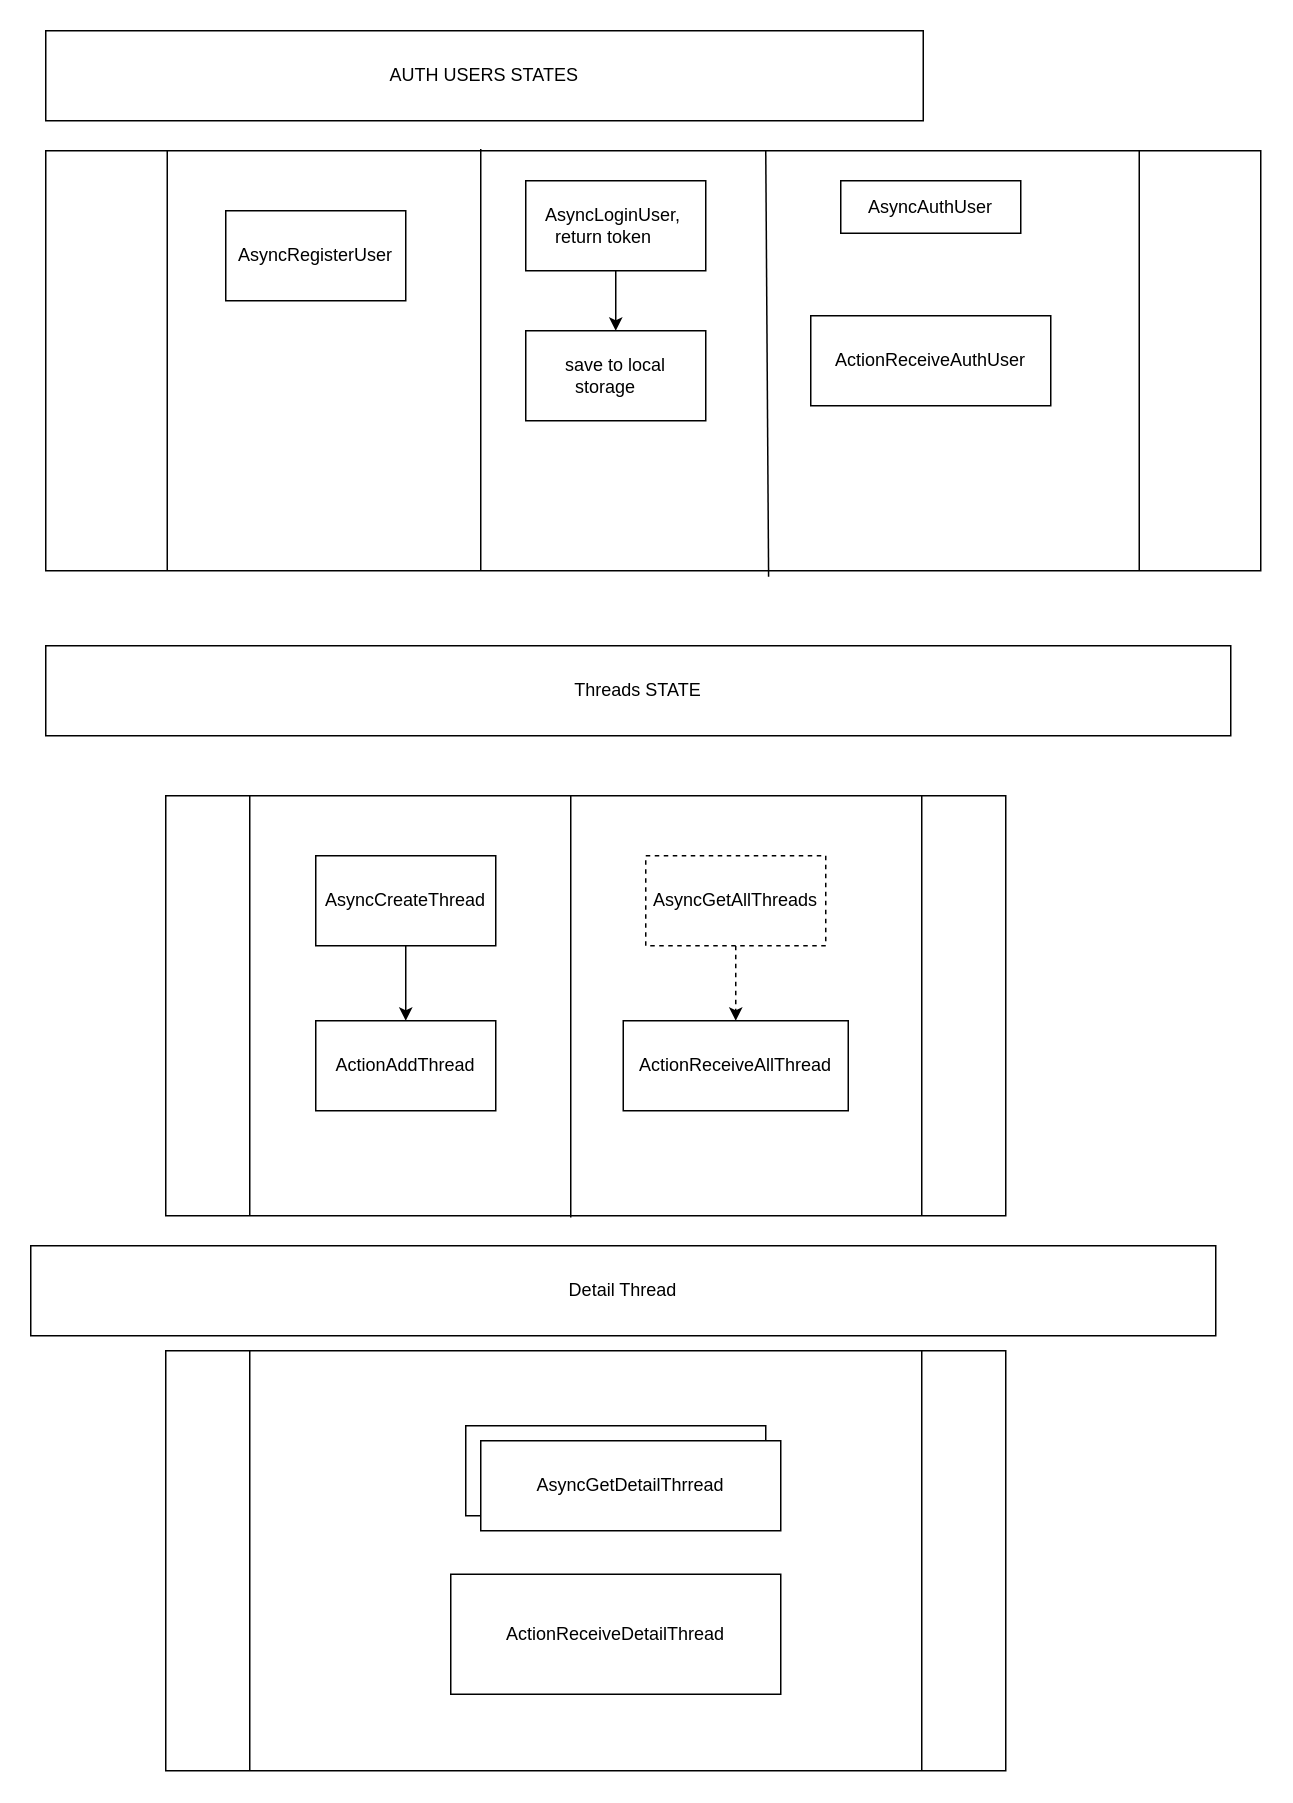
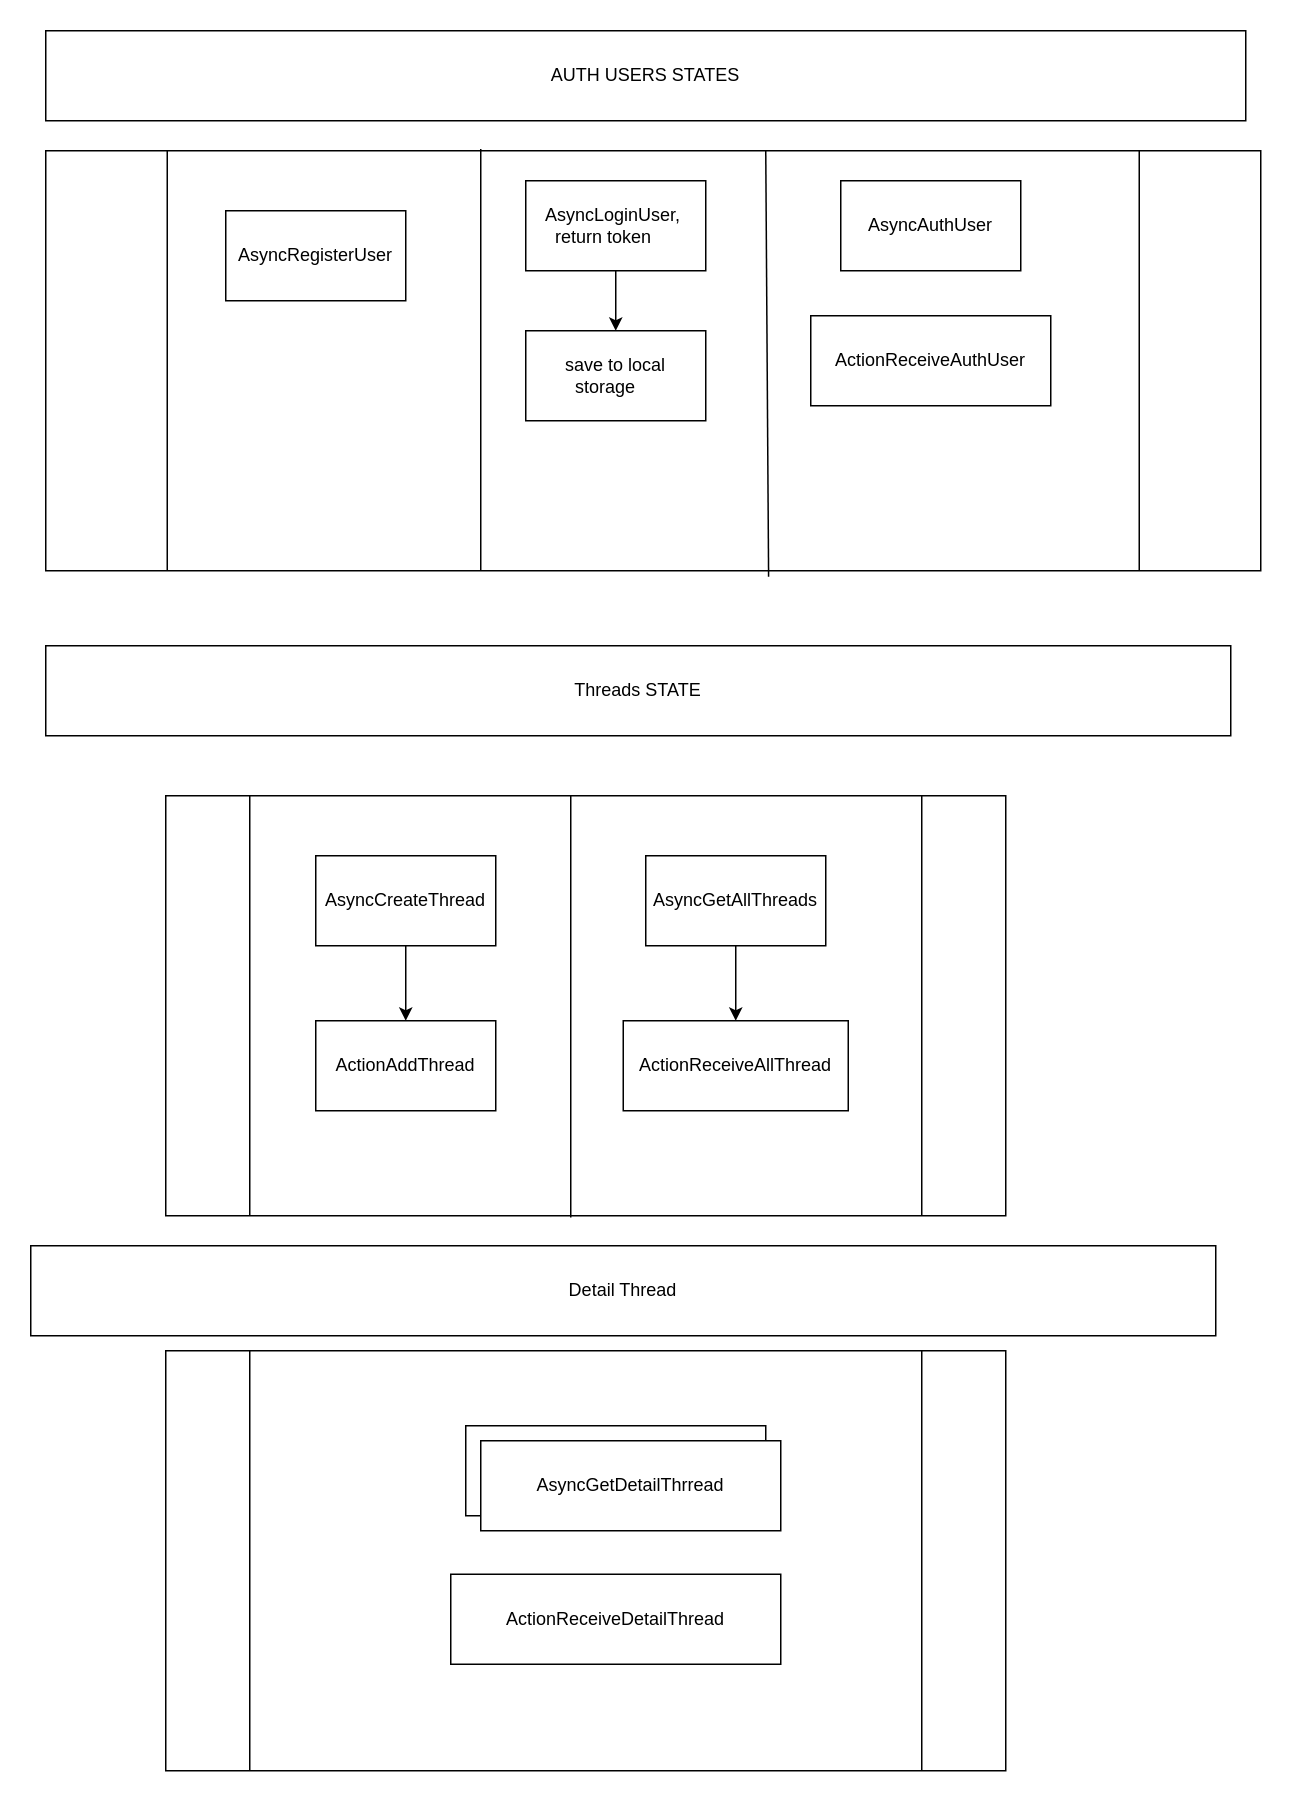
(485, 76) -> (646, 76)
(931, 207) -> (931, 226)
(736, 901) -> (736, 901)
(736, 978) -> (736, 978)
(616, 1634) -> (616, 1619)
